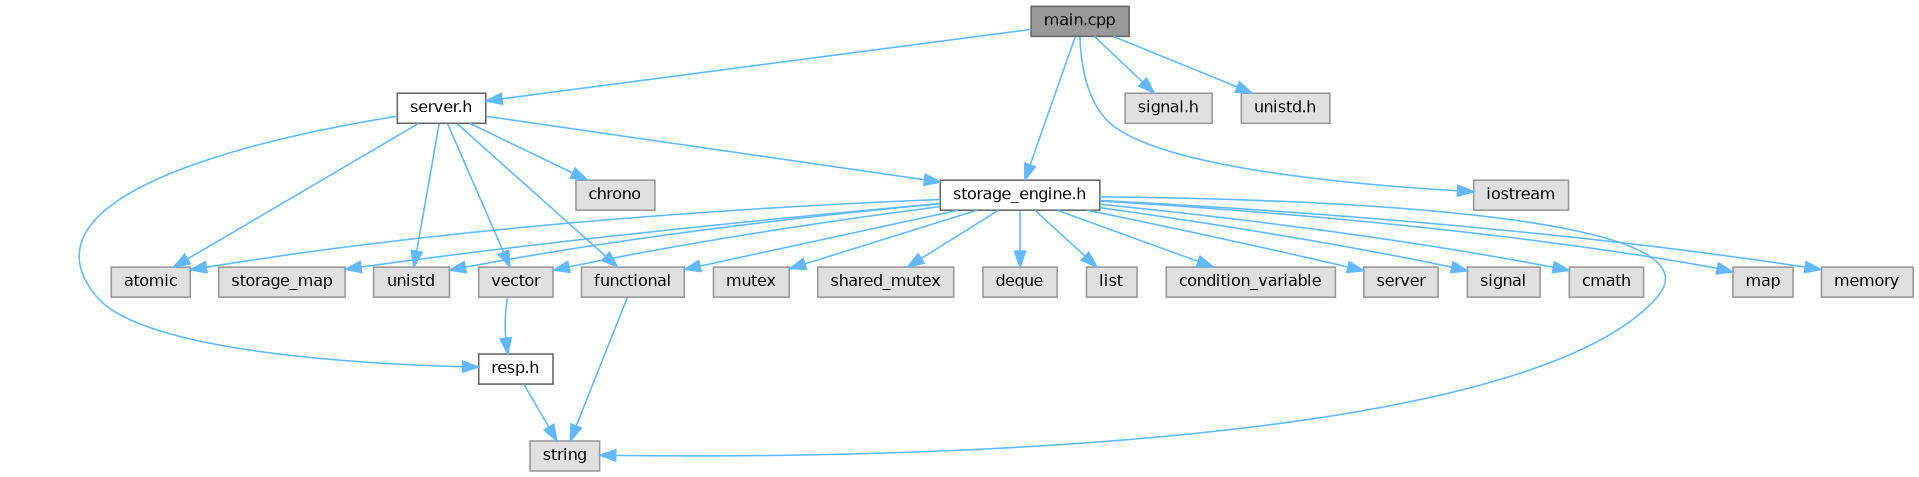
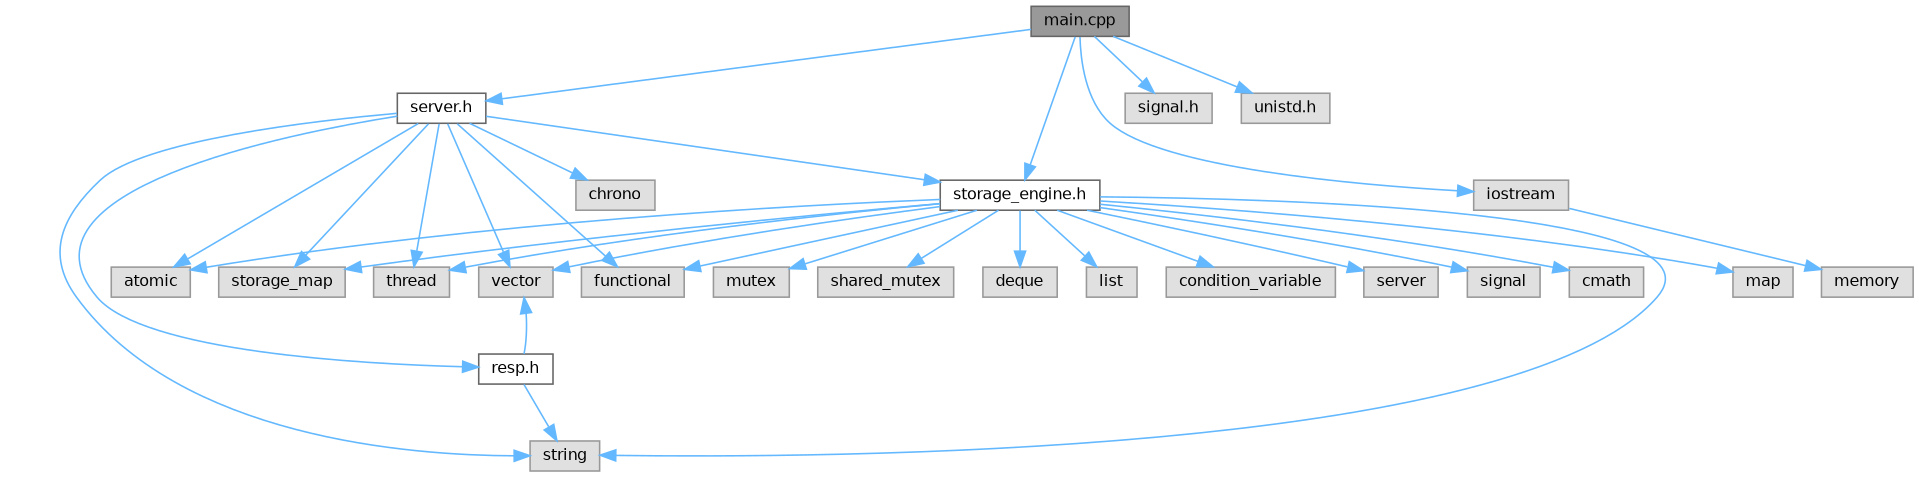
none -> (367, 190)
(1453, 226) -> (1687, 237)
(412, 282) -> (412, 282)
(505, 318) -> (526, 334)
(602, 362) -> (90, 312)
